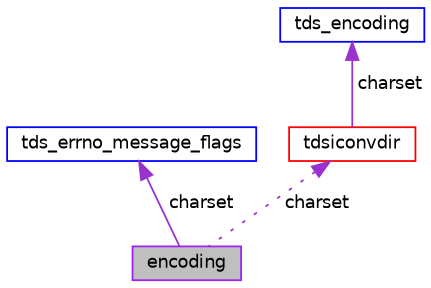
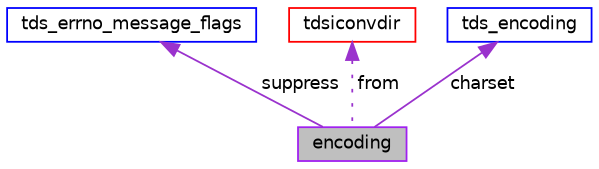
(352, 94) -> (428, 90)
(199, 204) -> (298, 85)
(315, 204) -> (376, 85)
